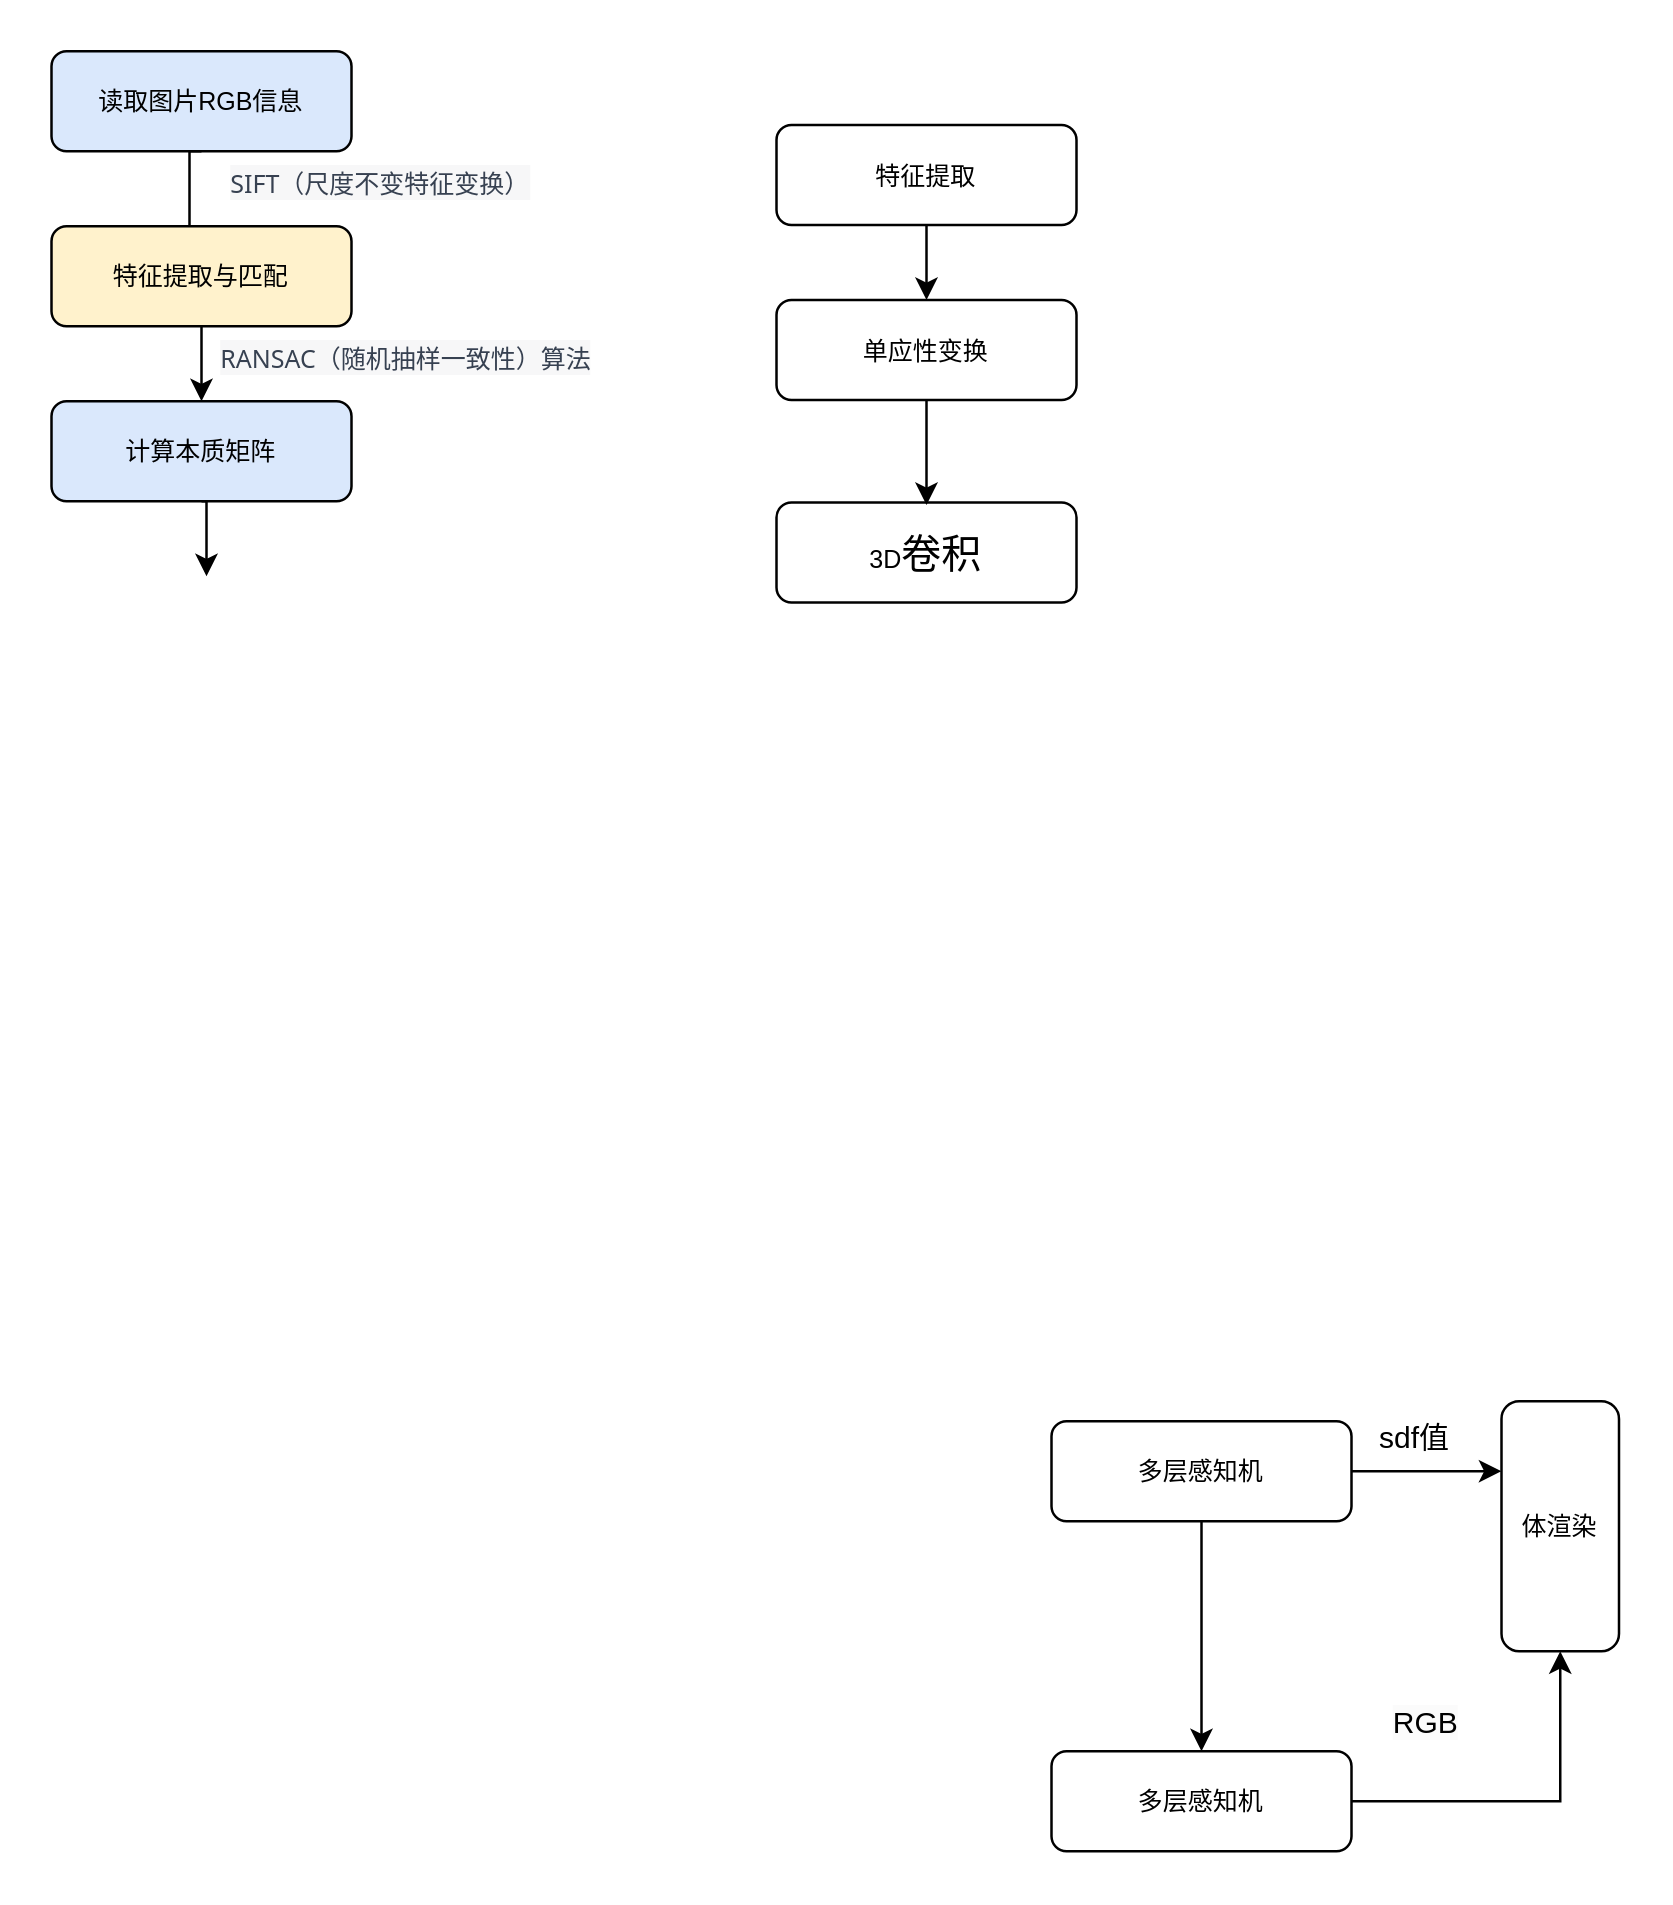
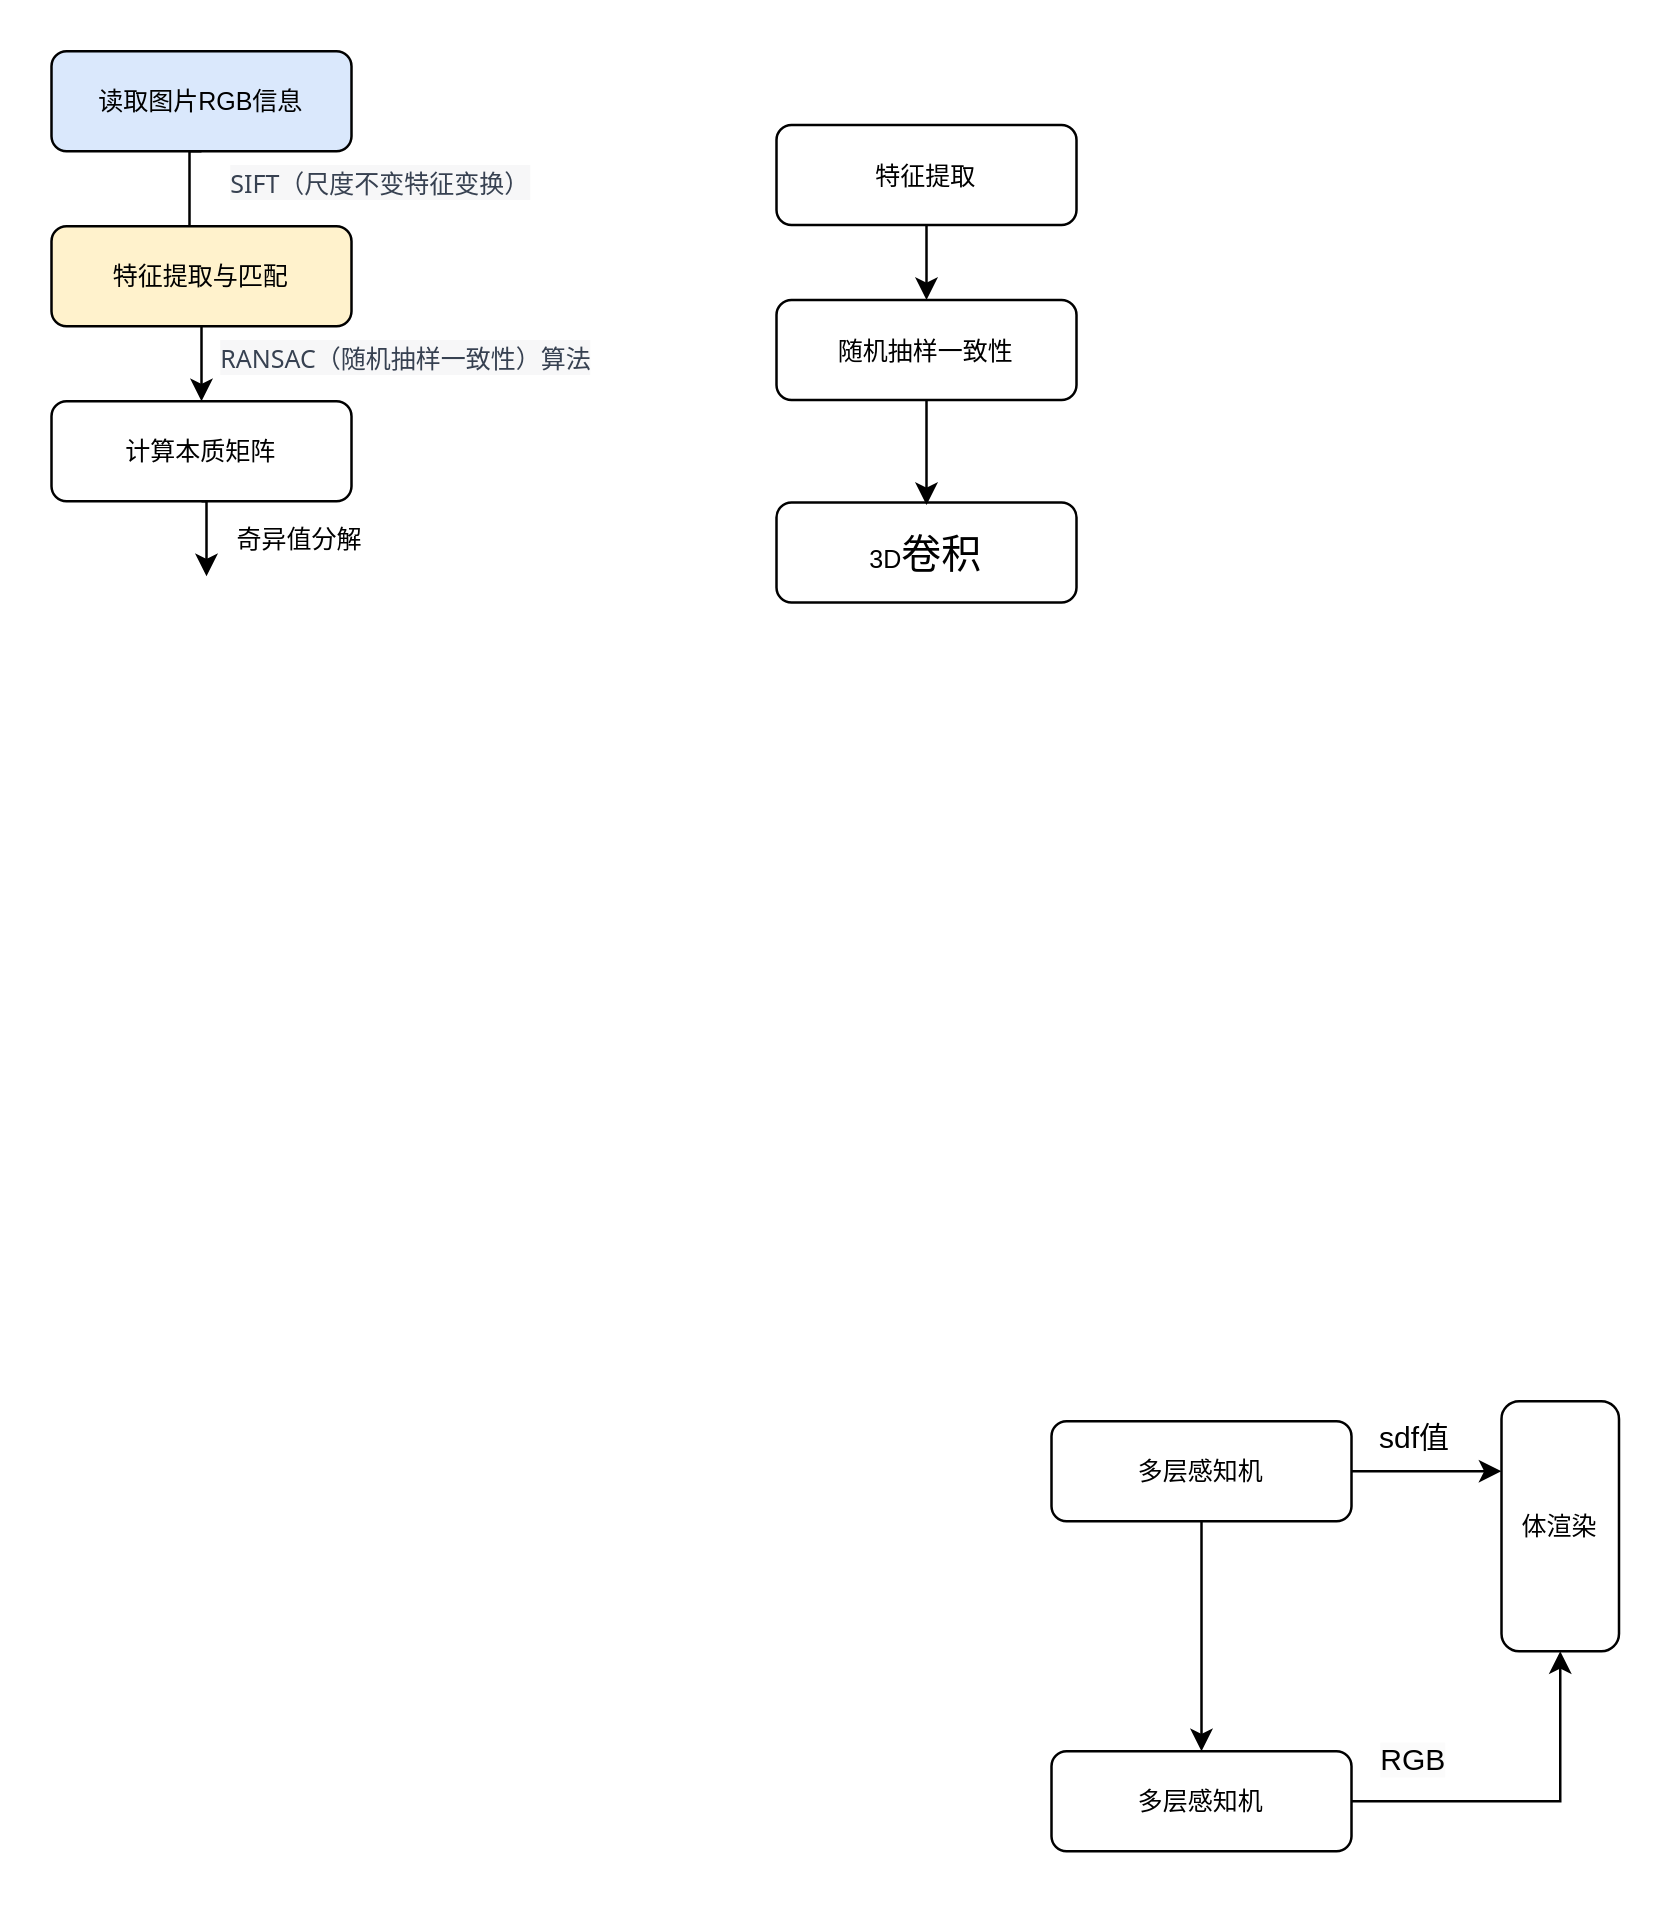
(926, 351) -> (926, 351)
(201, 451) -> (201, 451)
none -> (299, 539)
(1476, 1739) -> (1464, 1776)
